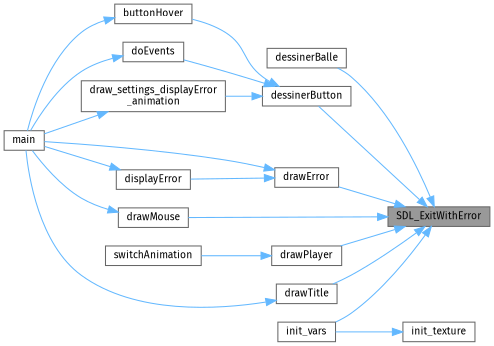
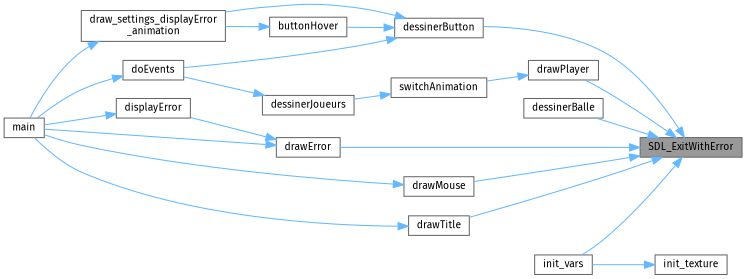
(53, 66) -> (242, 27)
none -> (308, 105)
